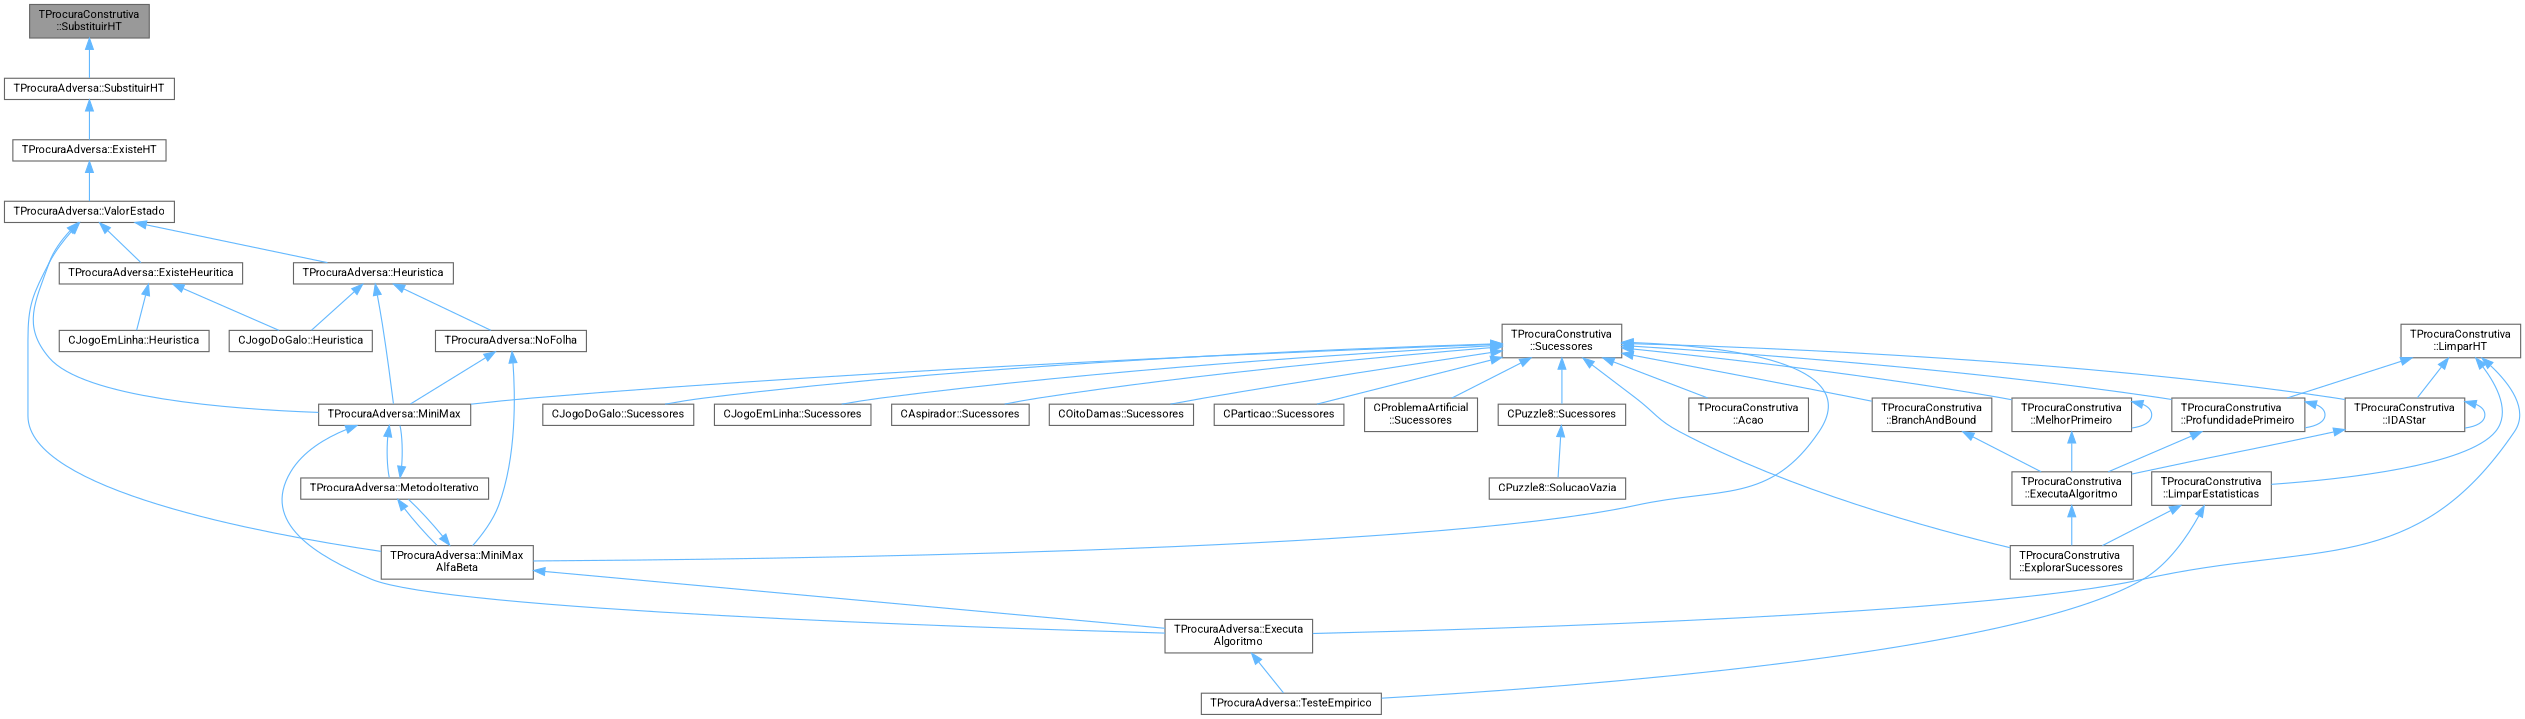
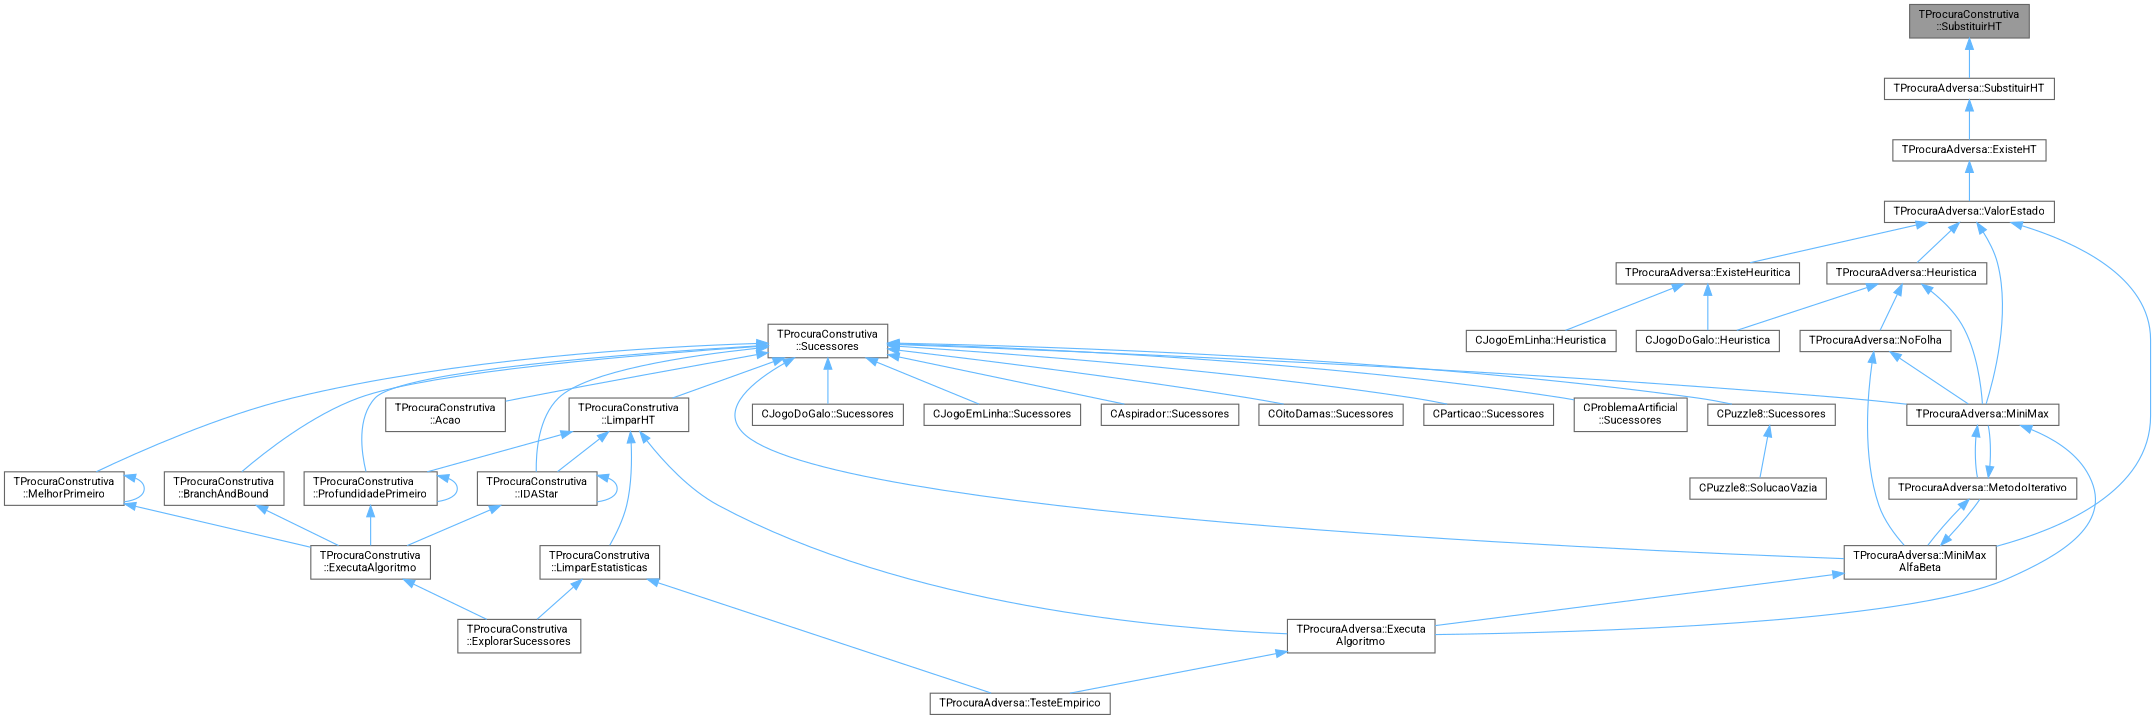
(1790, 481) -> (723, 380)
